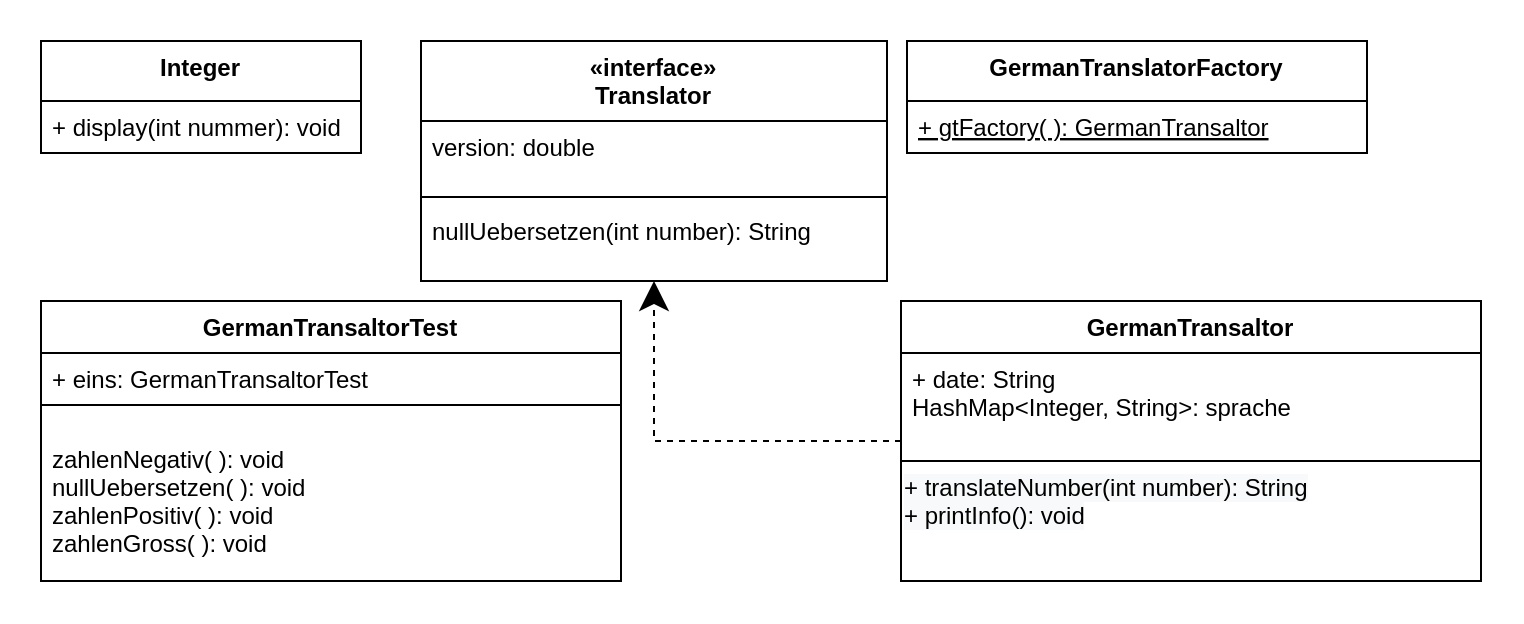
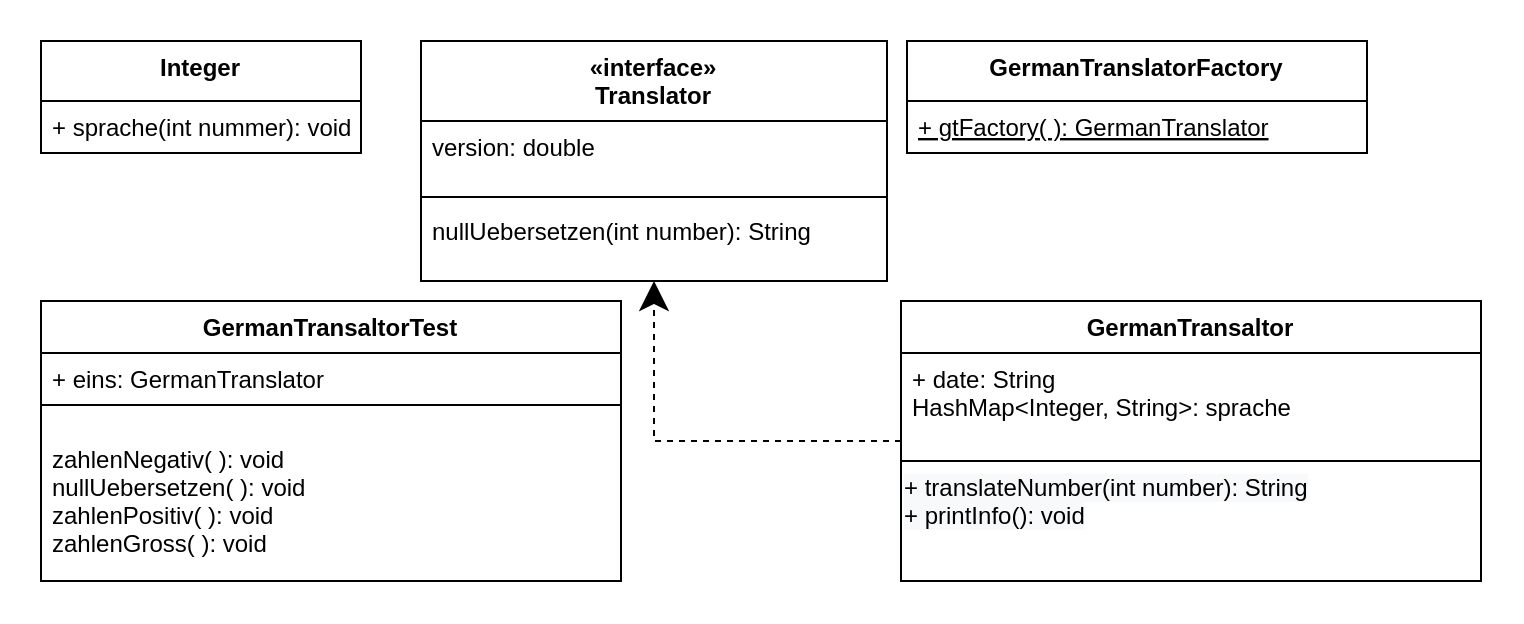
(208, 128) -> (215, 128)
(1117, 128) -> (1117, 128)
(225, 380) -> (198, 380)
